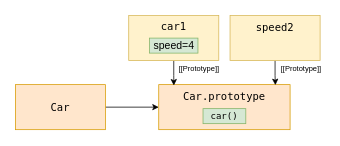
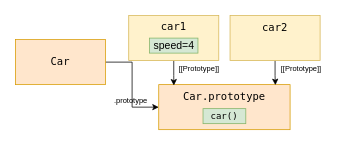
(275, 38) -> (275, 38)
none -> (131, 100)
(60, 107) -> (60, 62)
